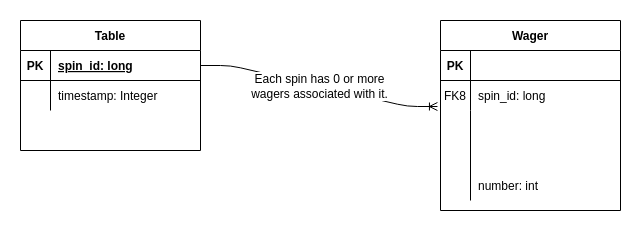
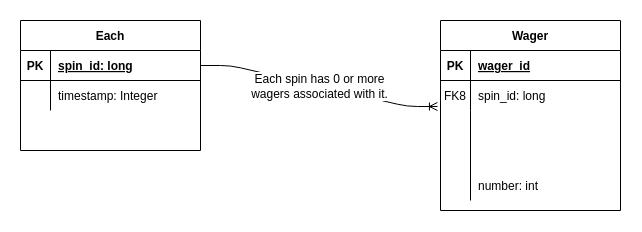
(110, 36) -> (110, 36)
none -> (546, 66)
